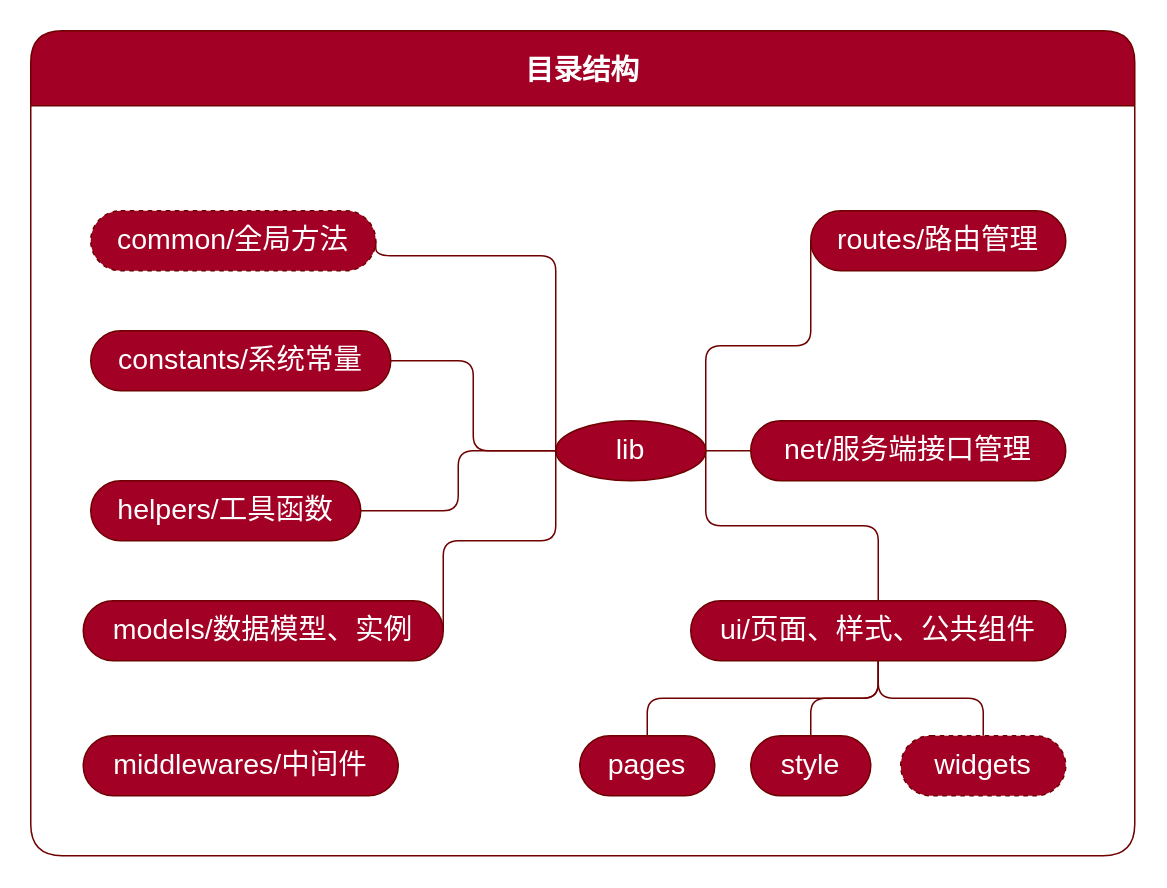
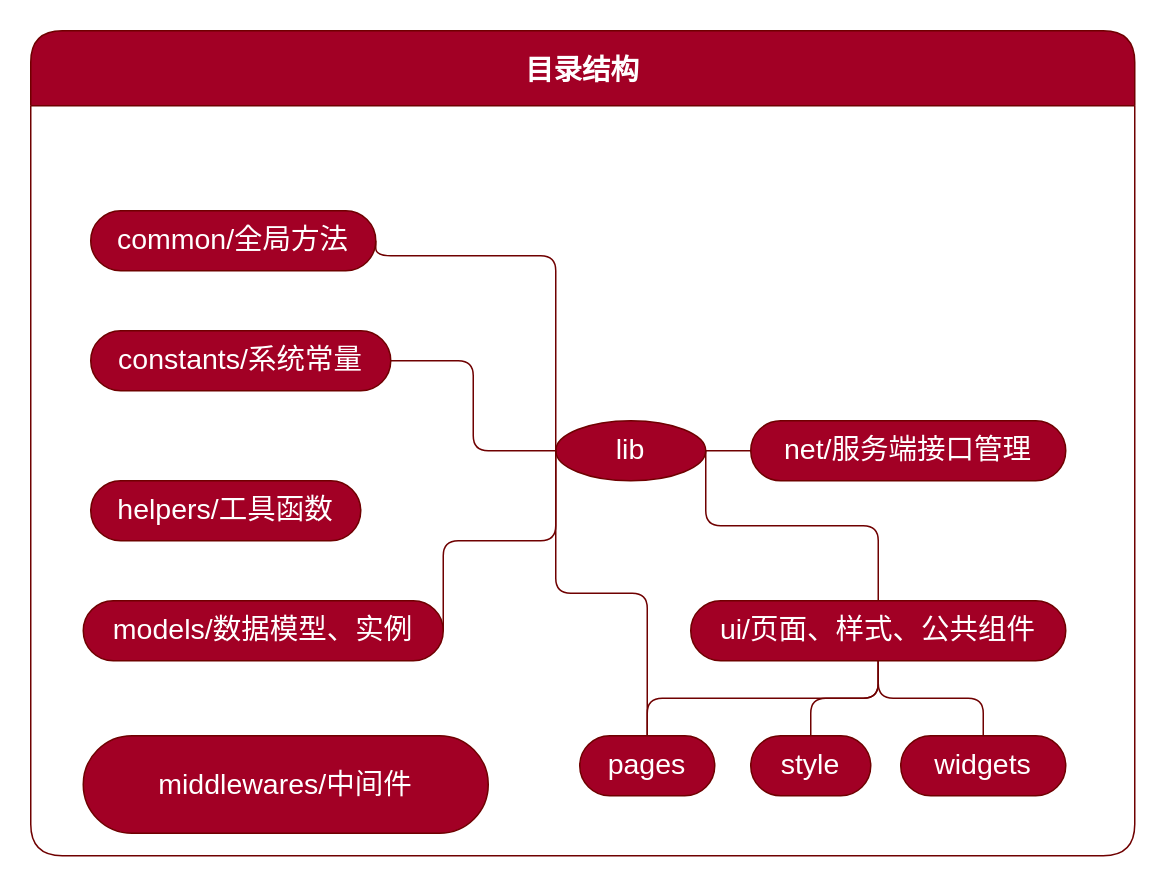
(233, 241) -> (233, 241)
(938, 241) -> none
(760, 346) -> none
(441, 511) -> (626, 593)
(241, 766) -> (286, 785)
(983, 766) -> (983, 766)
